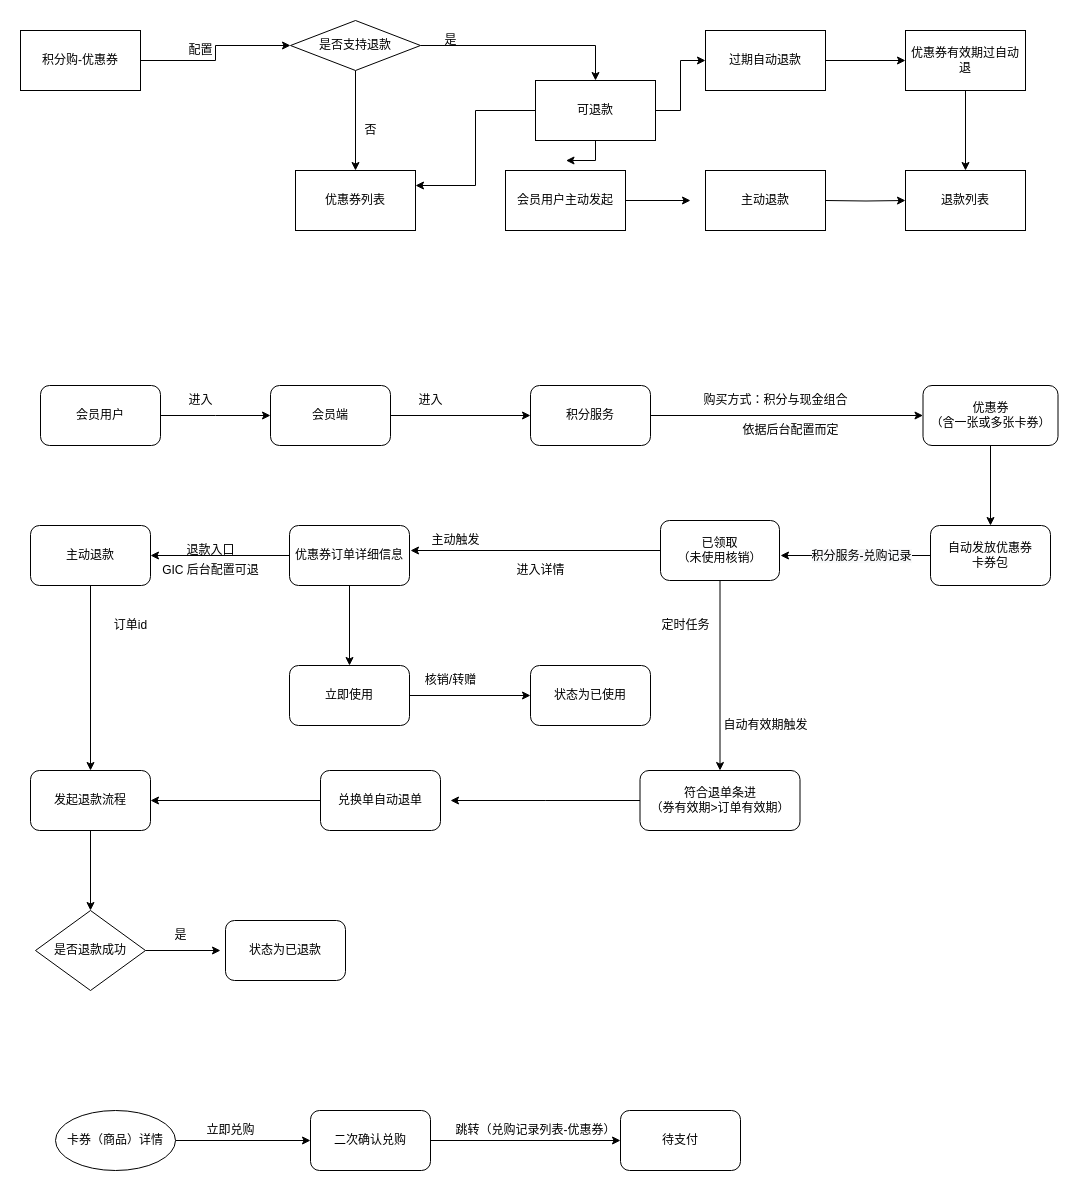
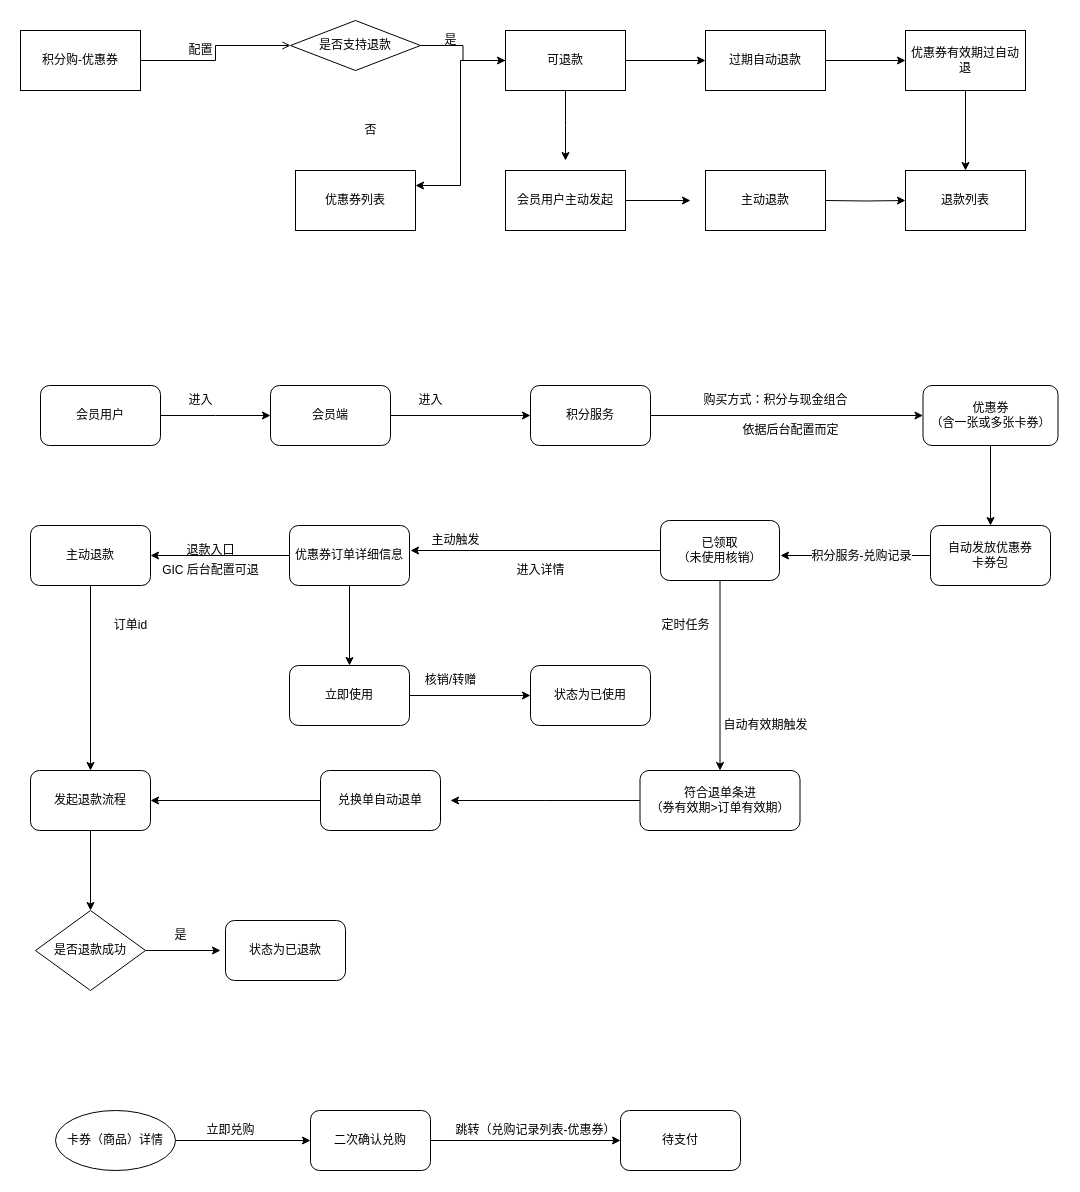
(282, 46) -> (283, 46)
(596, 111) -> (566, 61)
(356, 117) -> none
